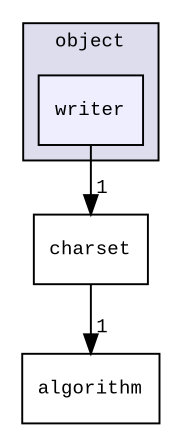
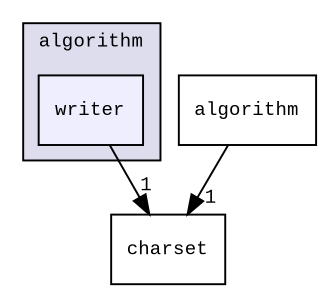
(91, 42) -> (92, 42)
(91, 310) -> (213, 171)
